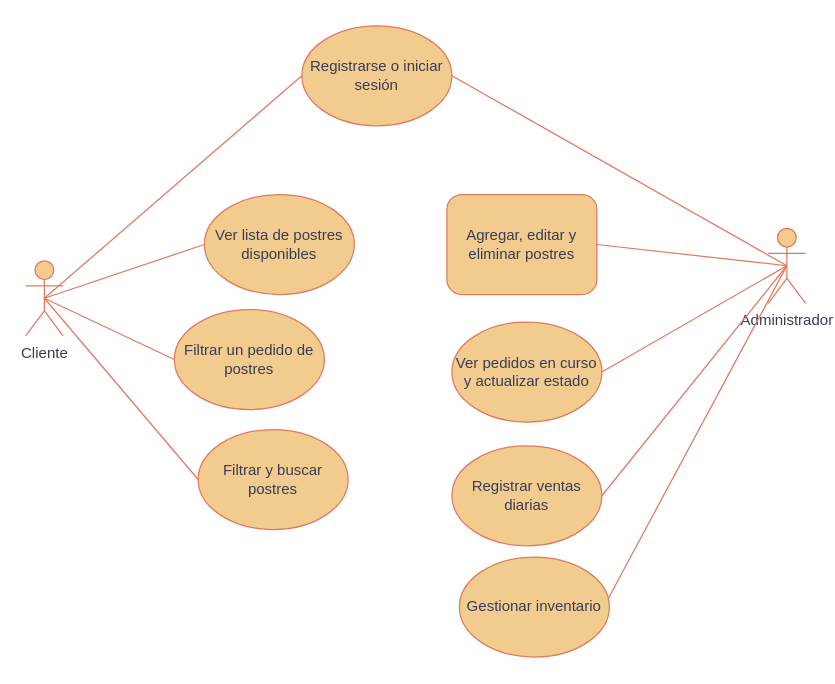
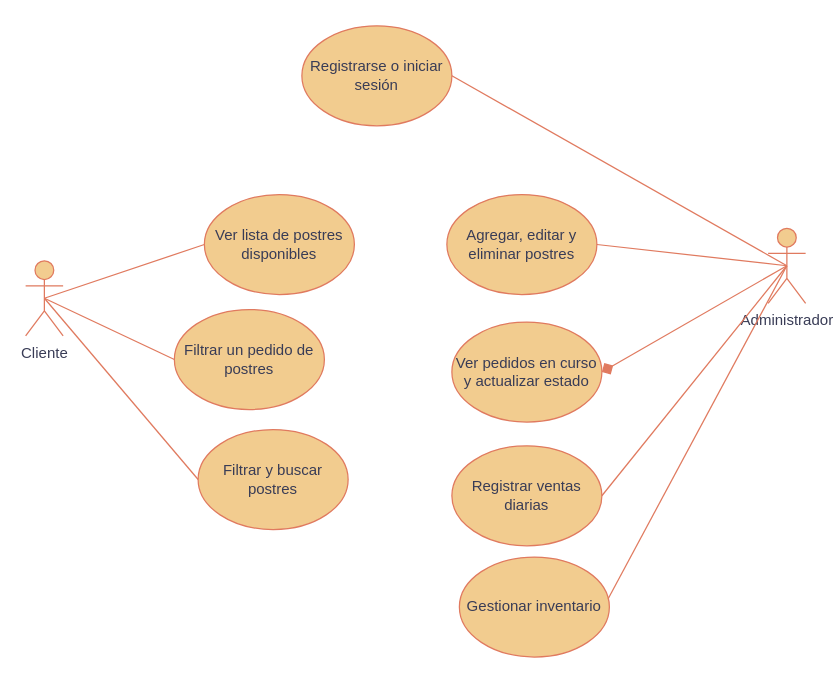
(176, 185) -> none
(522, 244) -> (522, 244)
(608, 368) -> (613, 365)
